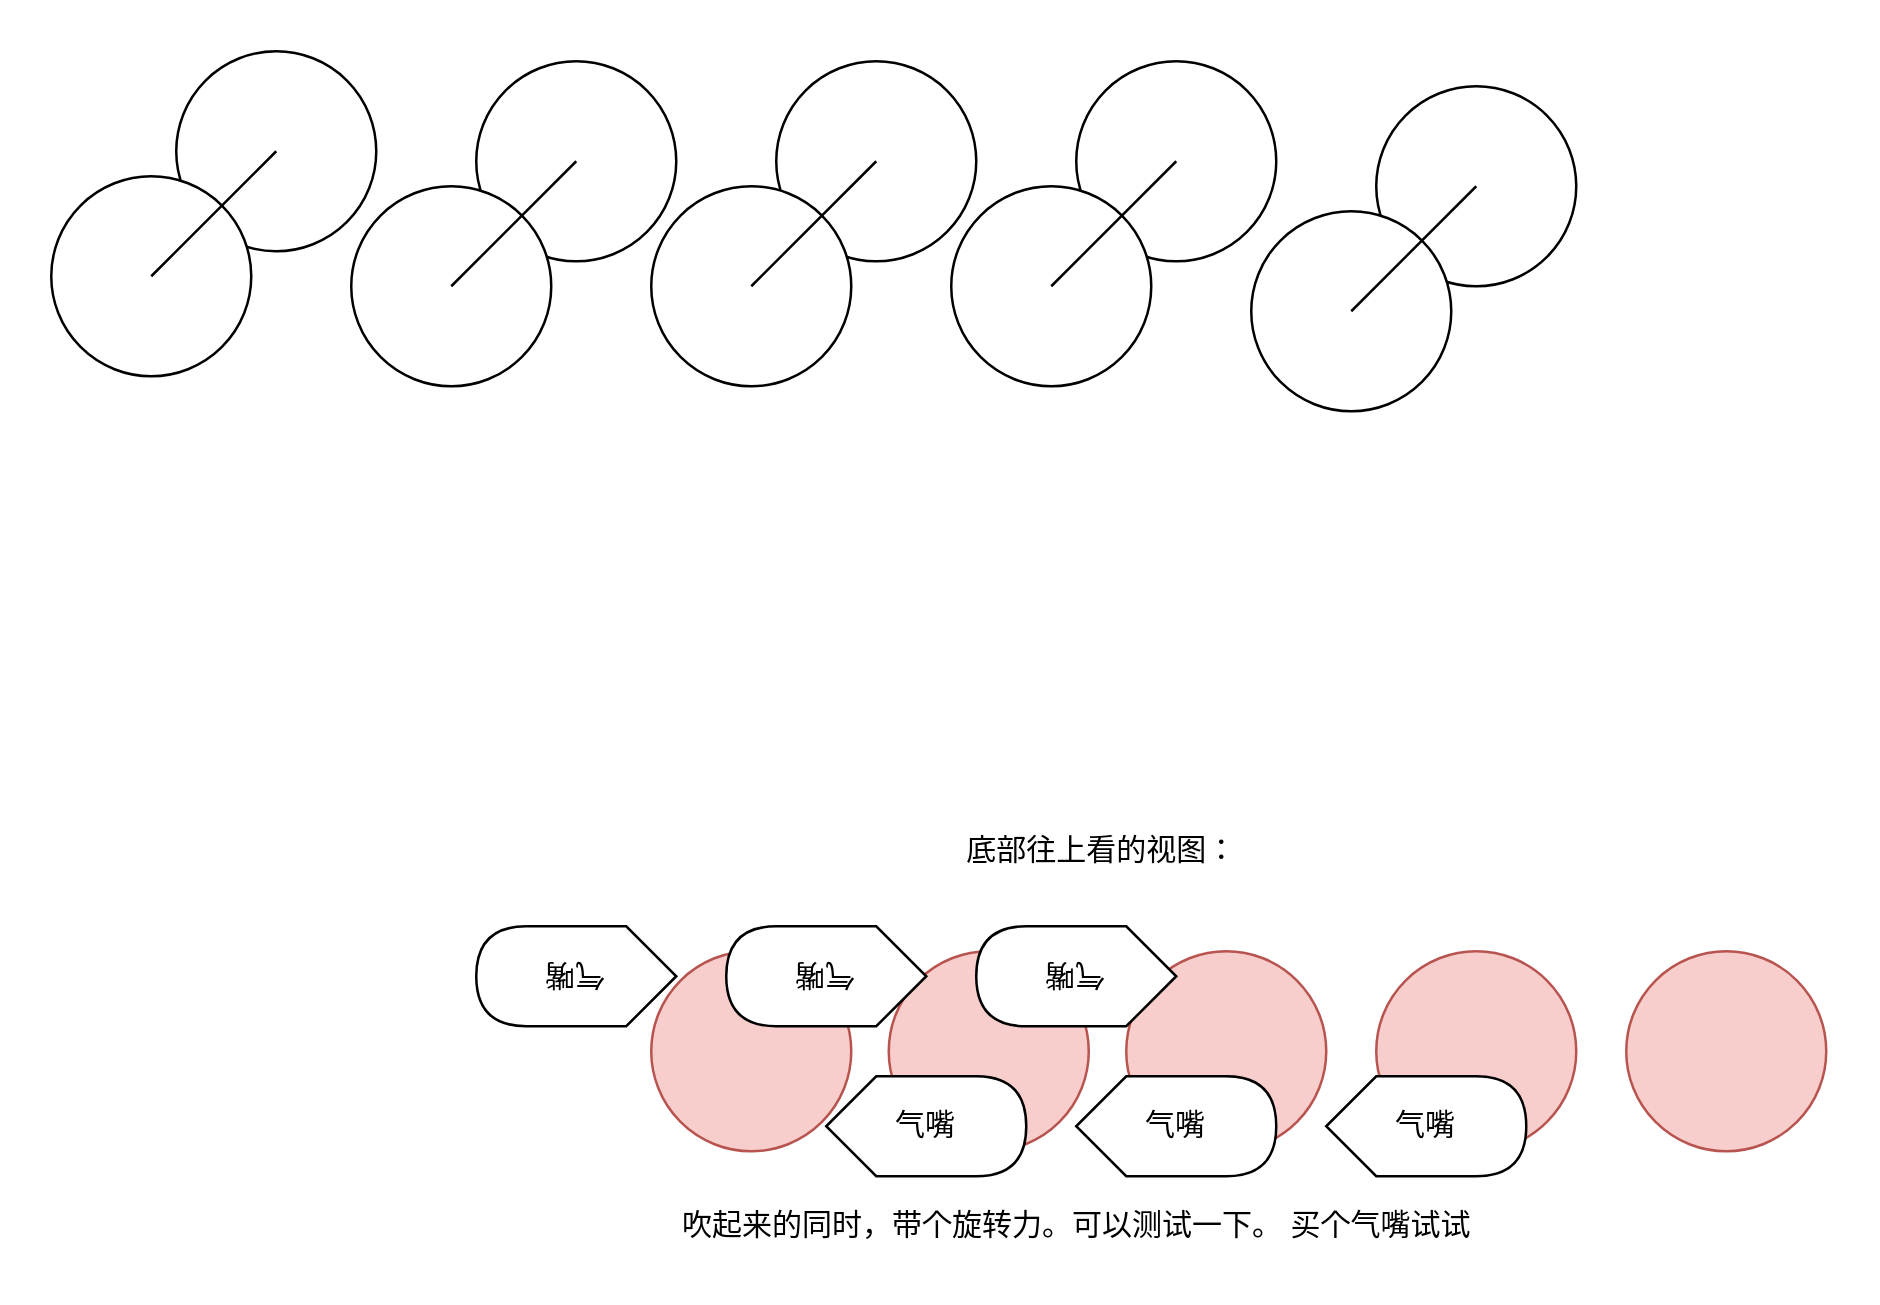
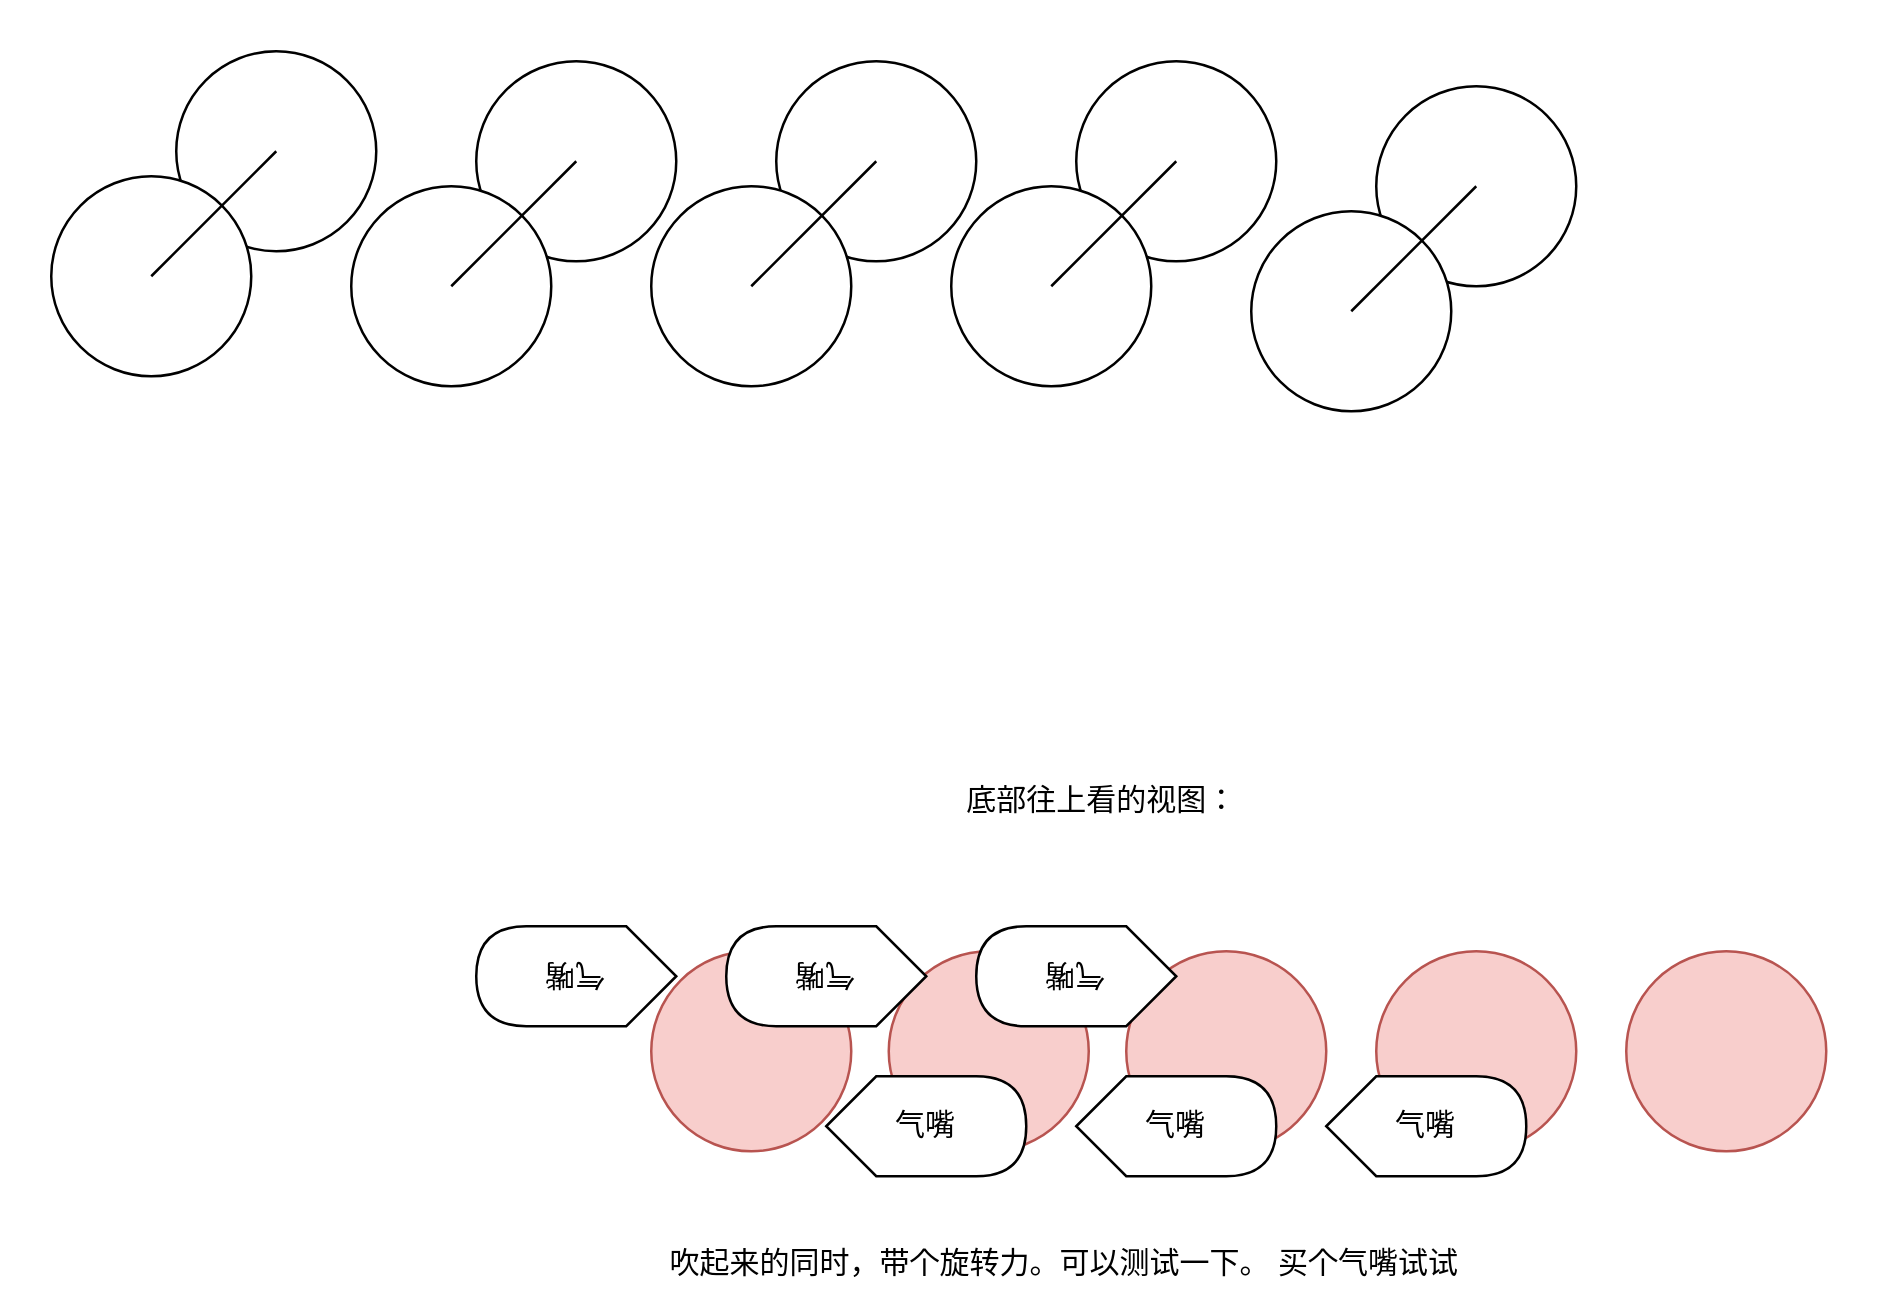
(1101, 851) -> (1101, 801)
(1076, 1226) -> (1064, 1264)
